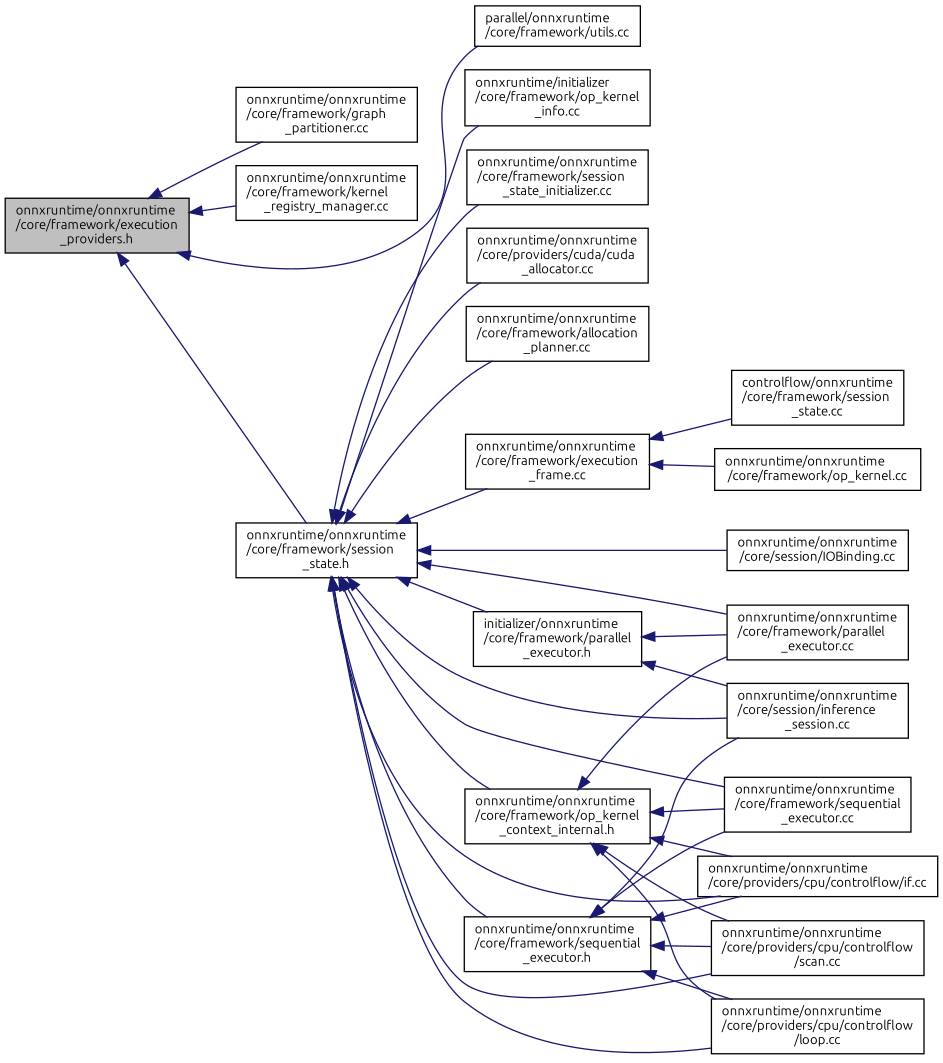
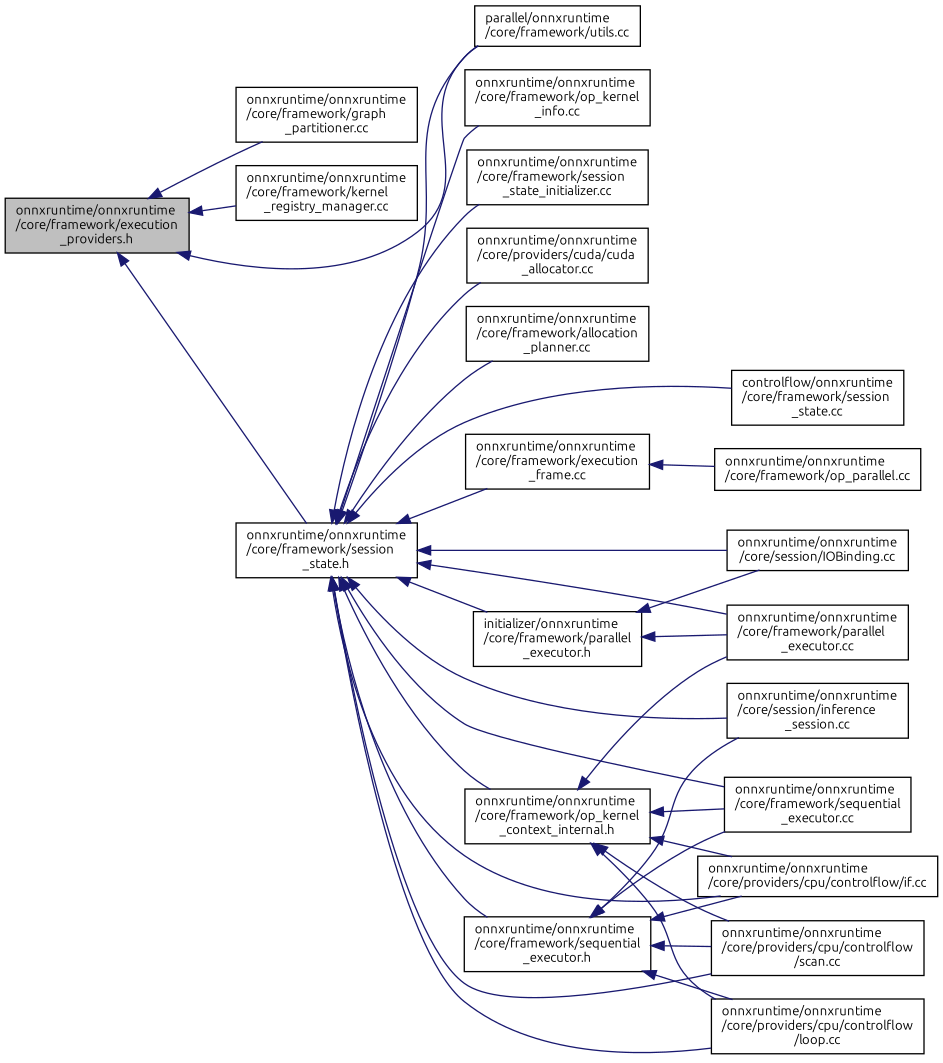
(558, 98) -> (558, 98)
none -> (426, 202)
(697, 427) -> (526, 402)
(818, 470) -> (818, 470)
(680, 673) -> (705, 589)
